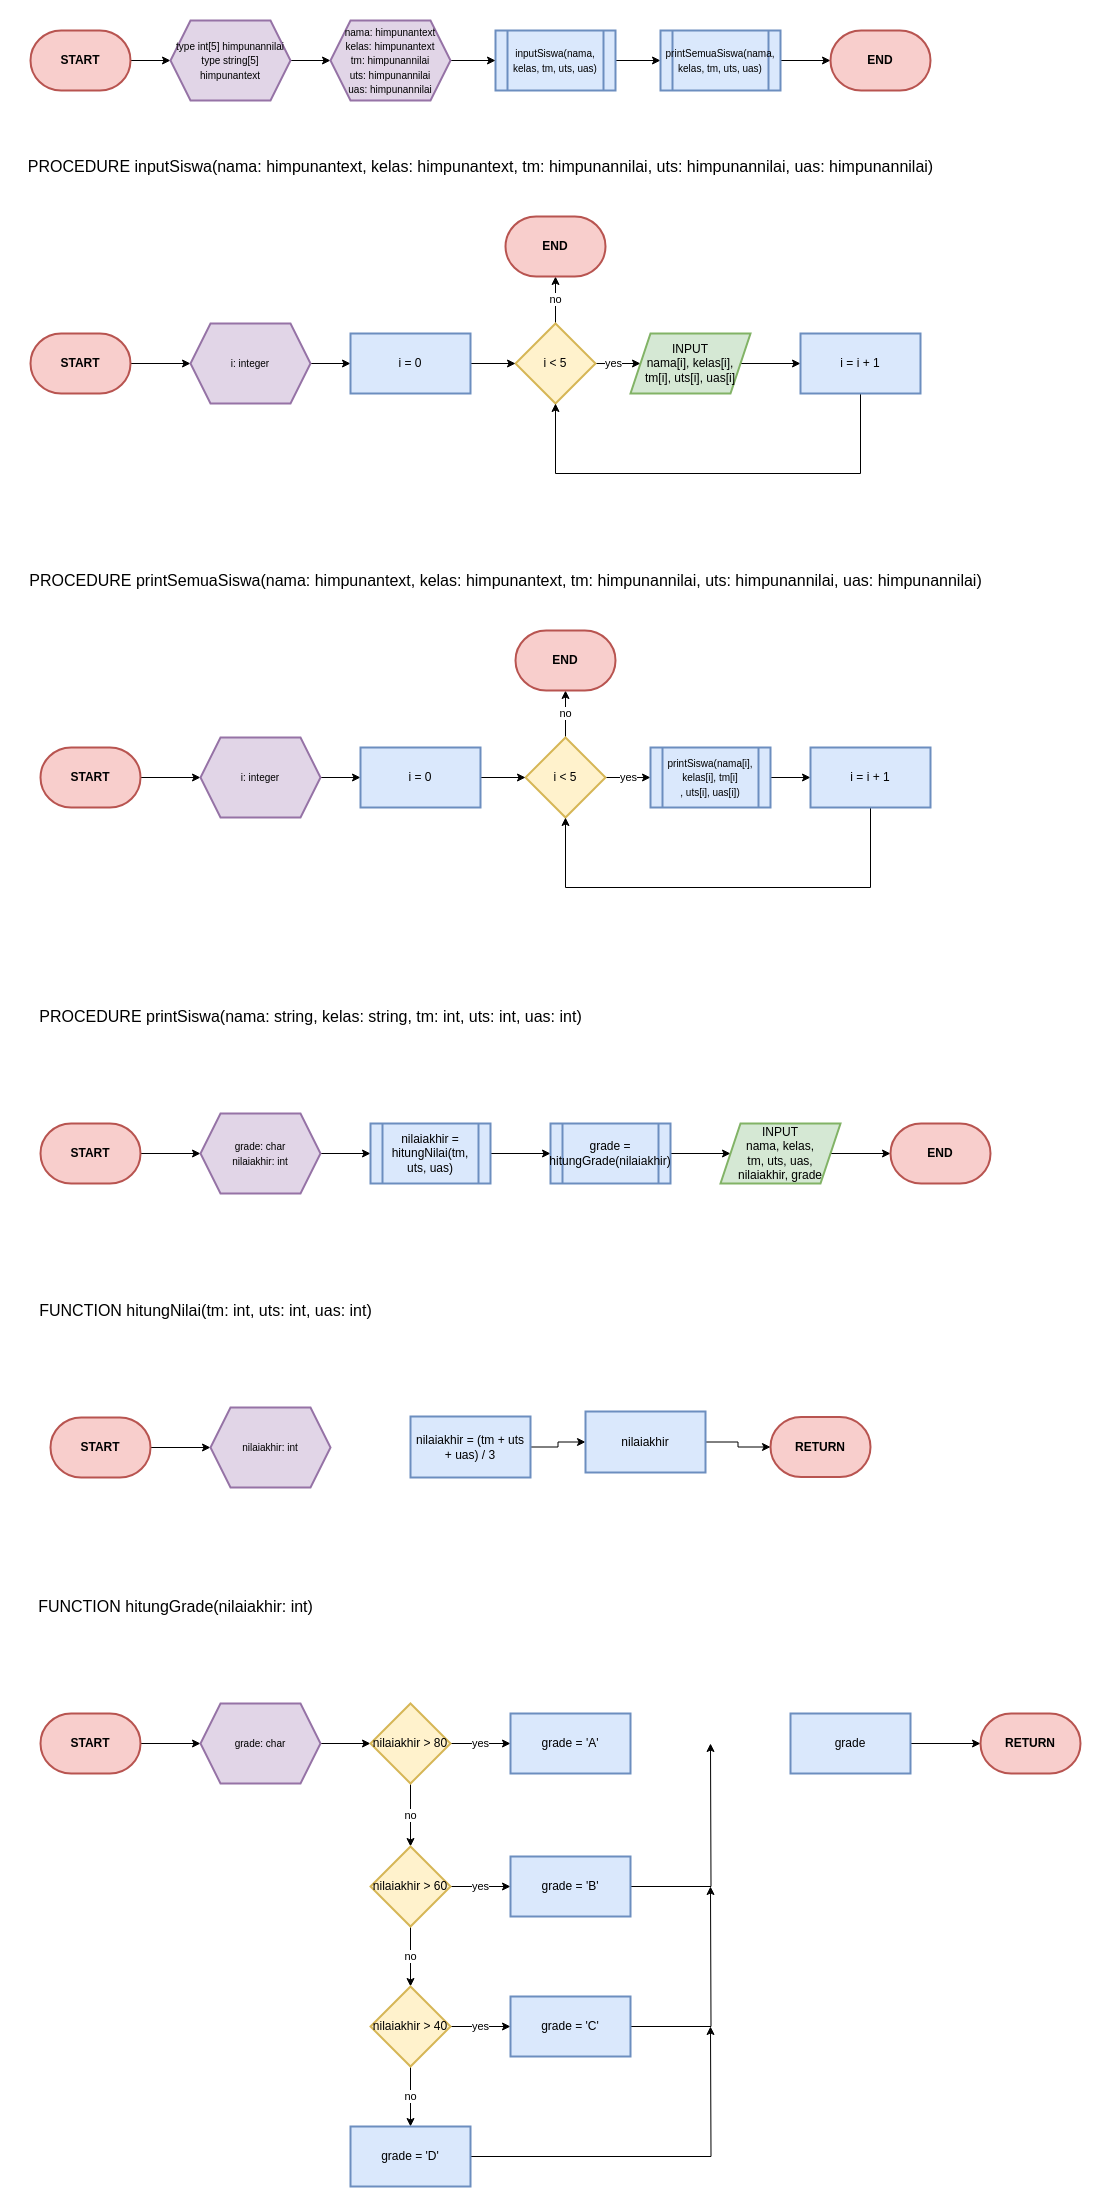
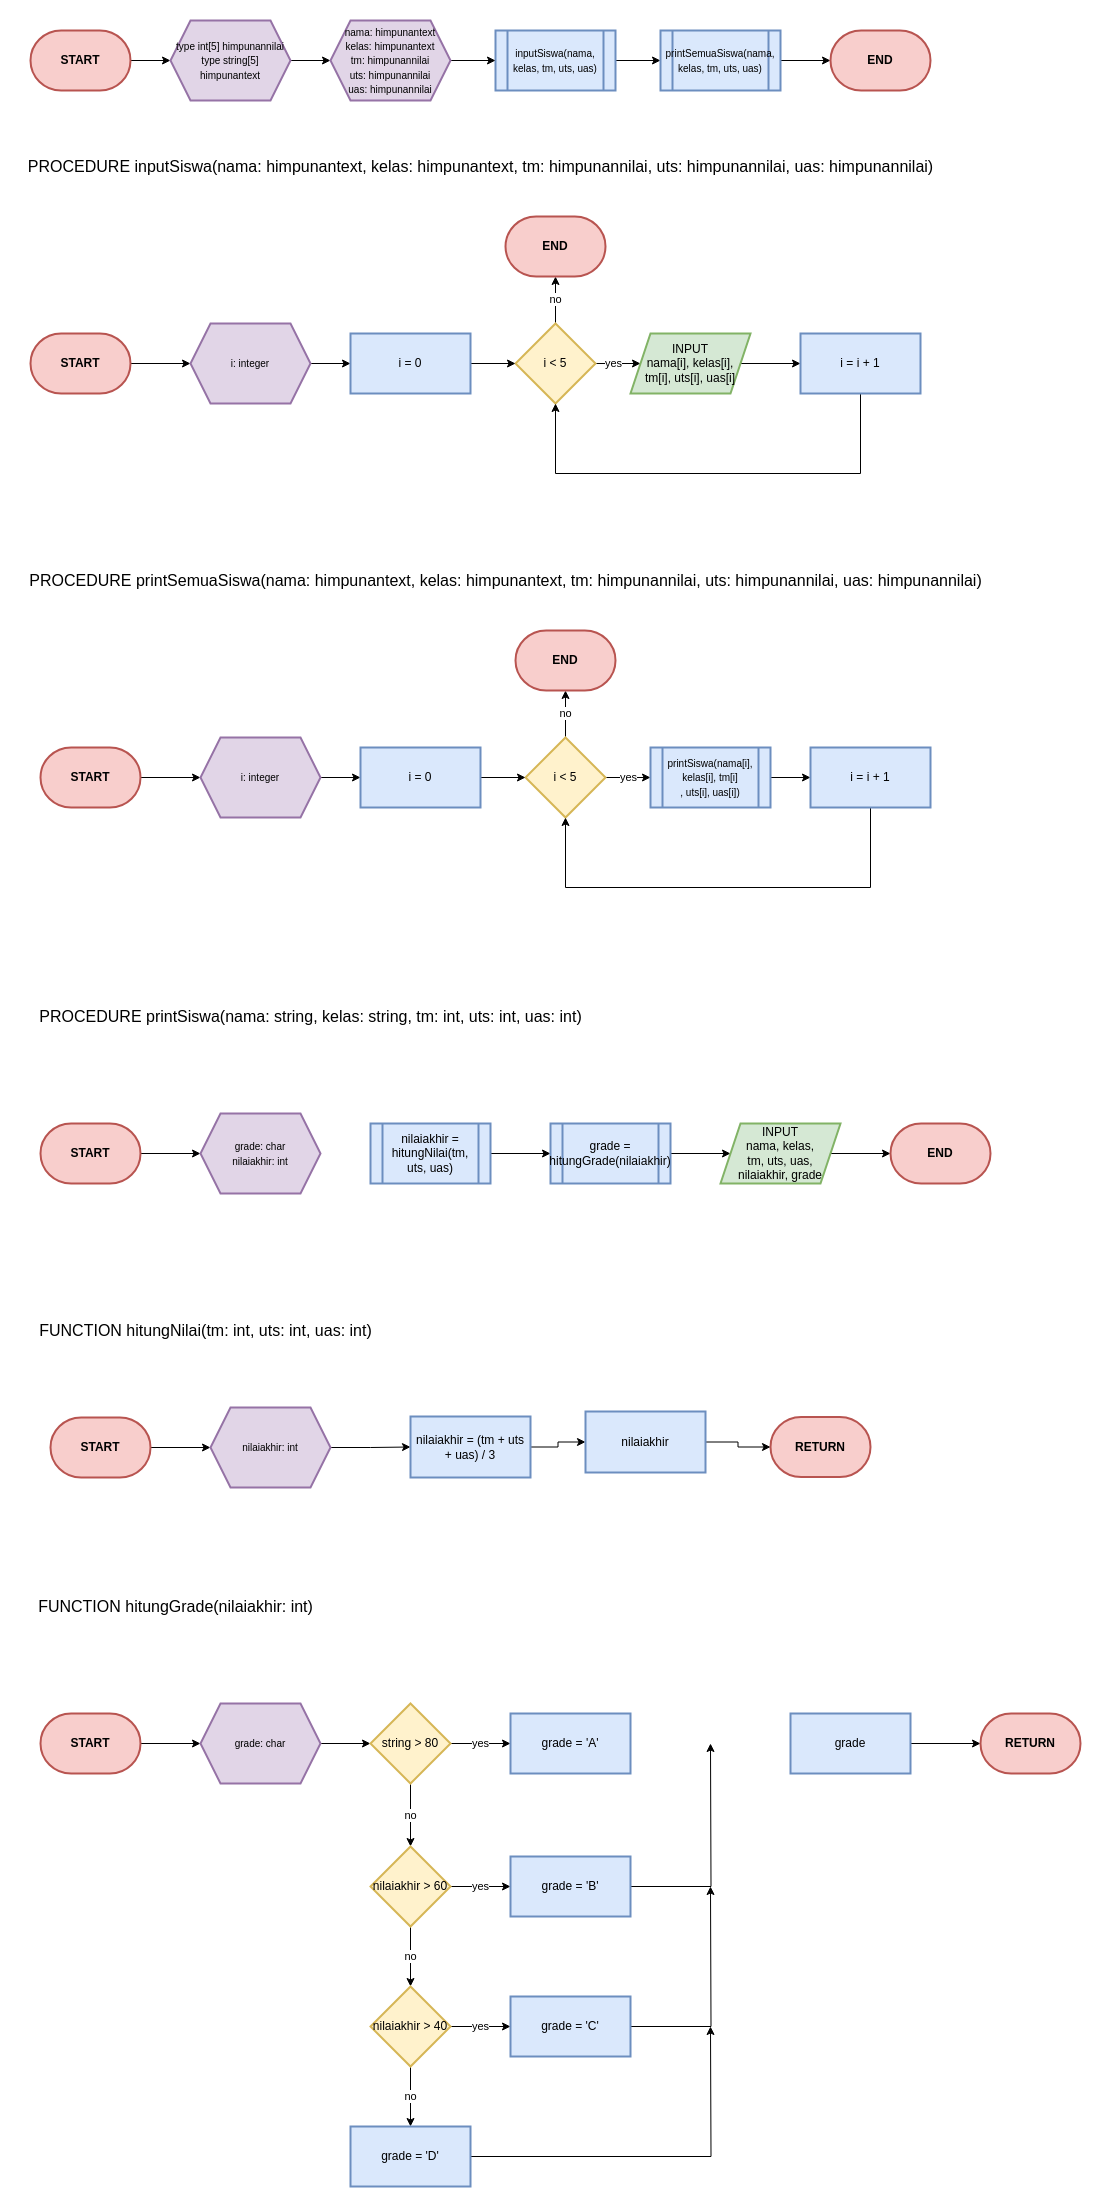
(342, 1154) -> none
(206, 1311) -> (206, 1331)
none -> (367, 1448)
(411, 1744) -> (411, 1744)
